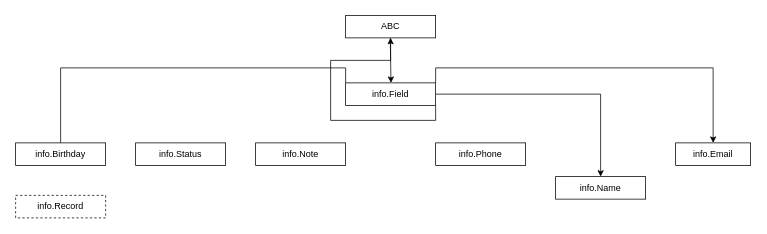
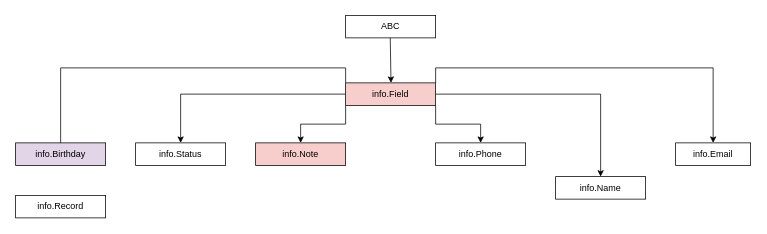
(390, 94) -> (390, 94)
none -> (180, 115)
(330, 115) -> (480, 129)
none -> (345, 116)
(60, 154) -> (60, 154)
(300, 154) -> (300, 154)
(60, 207) -> (60, 207)
